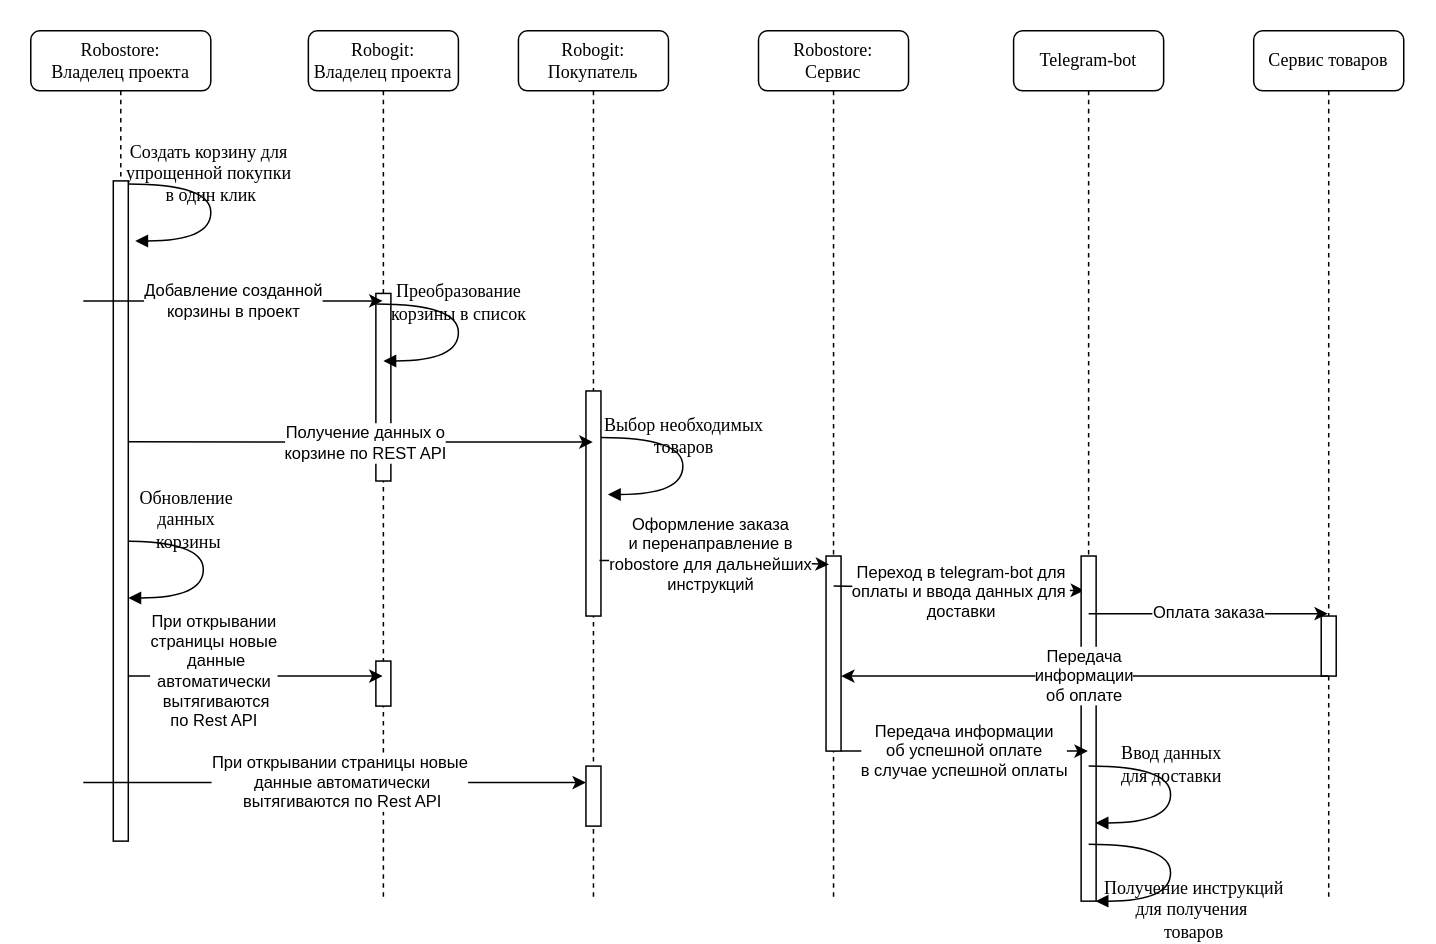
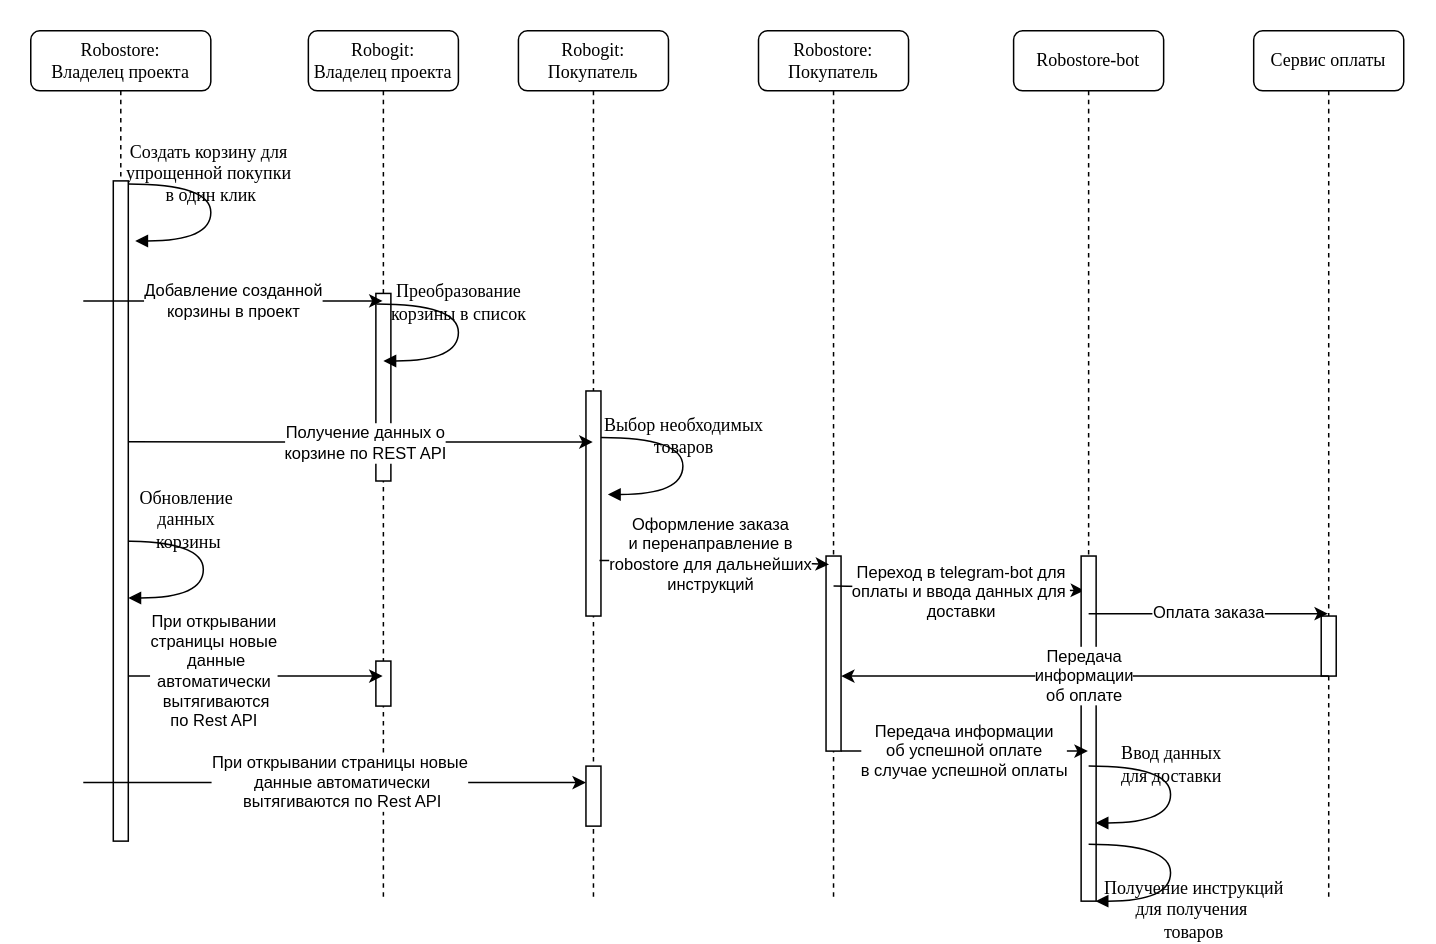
(833, 61) -> (833, 61)
(1088, 61) -> (1088, 61)
(1328, 61) -> (1328, 61)
